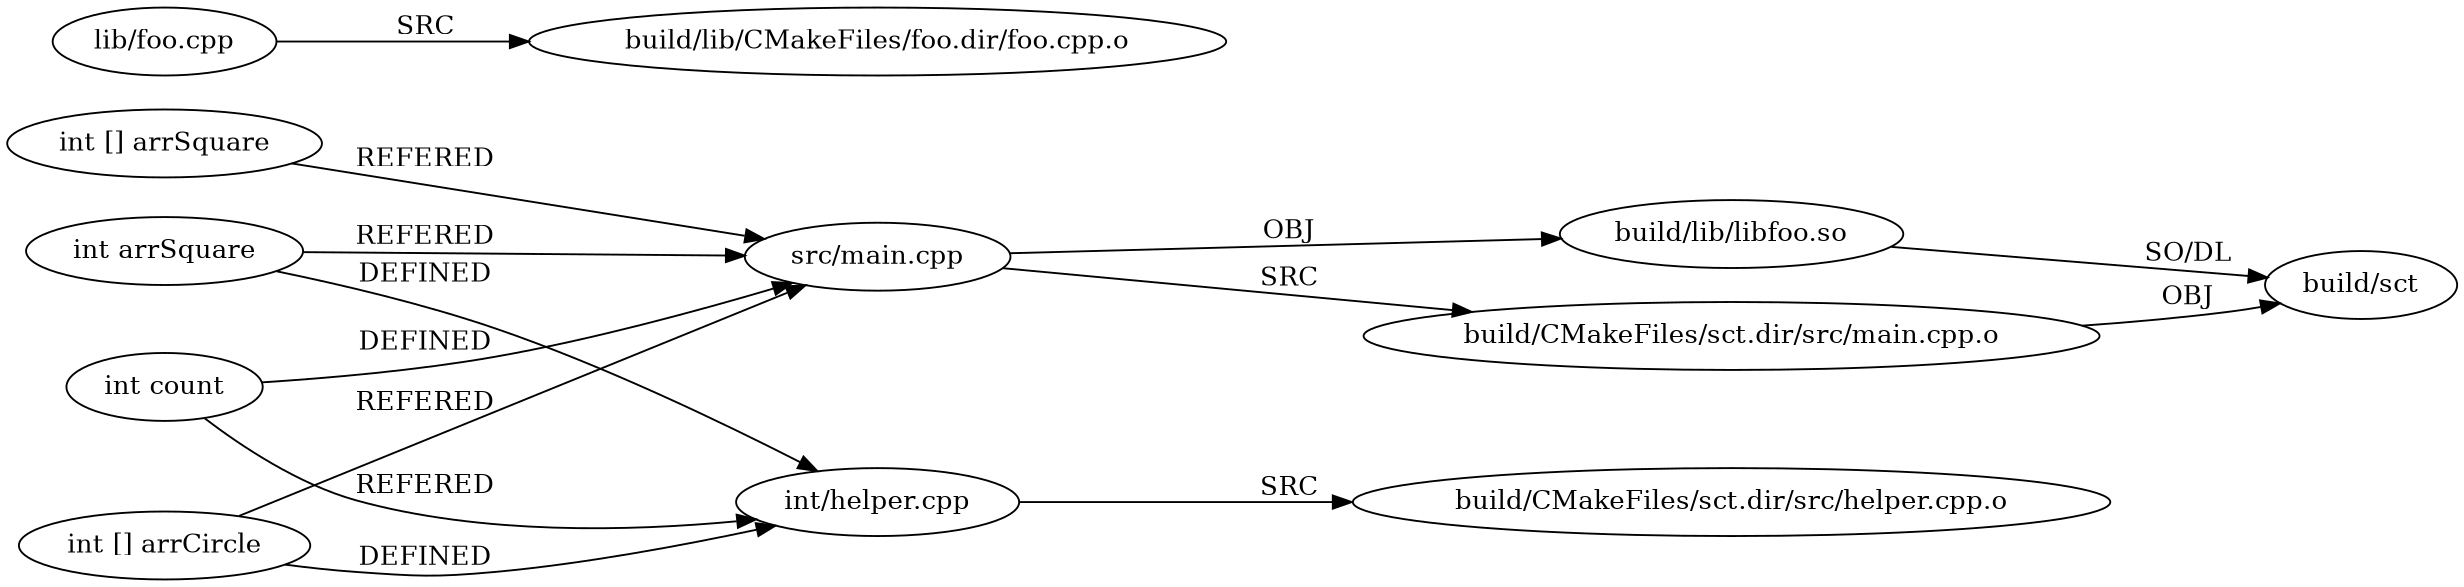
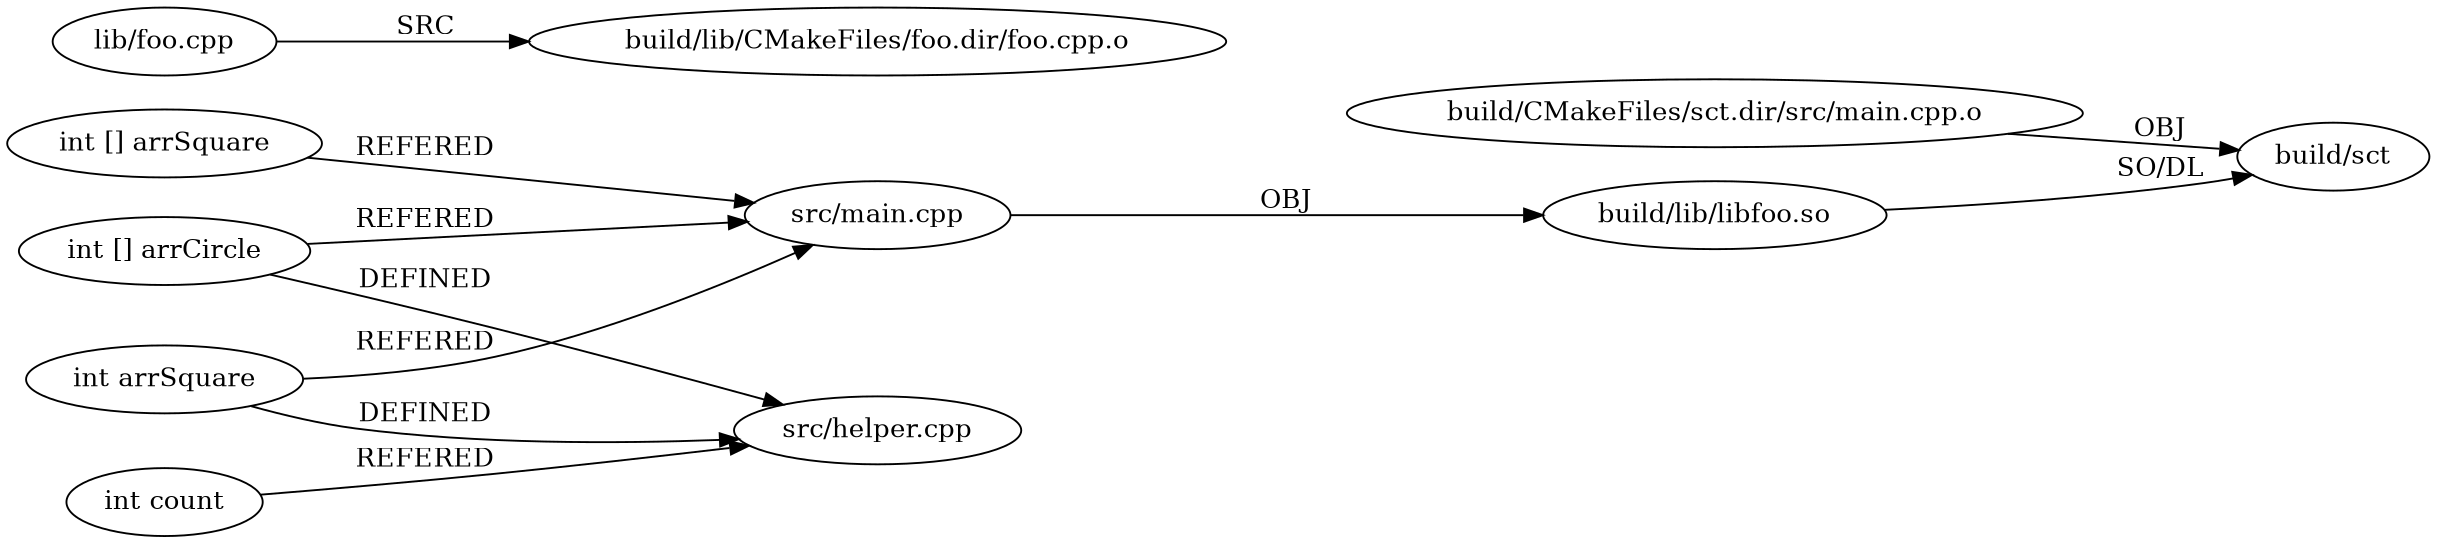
(1228, 289) -> none
(521, 352) -> none
(878, 502) -> (878, 430)
(1732, 502) -> none
